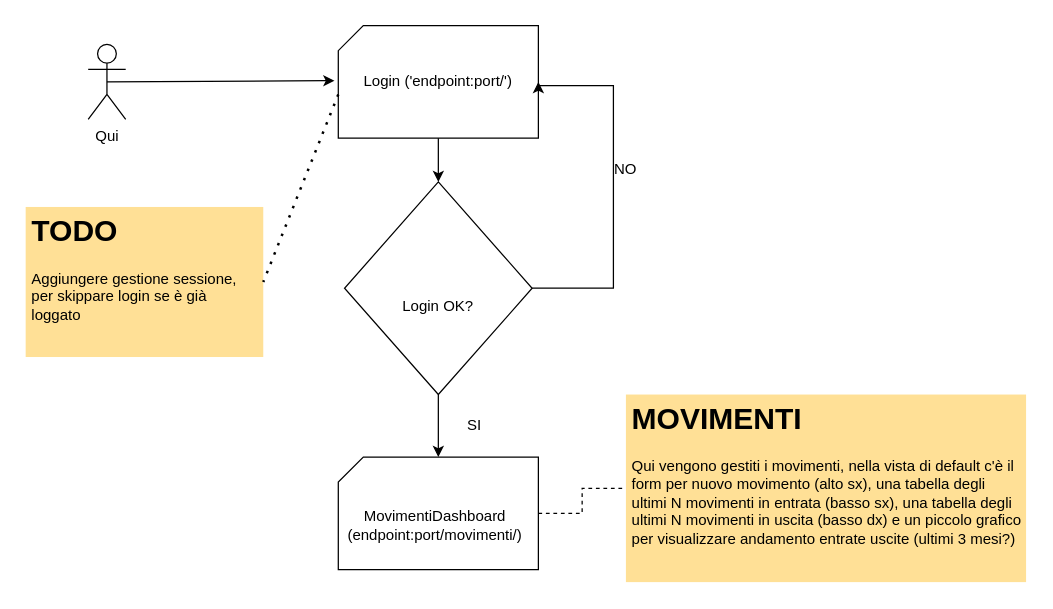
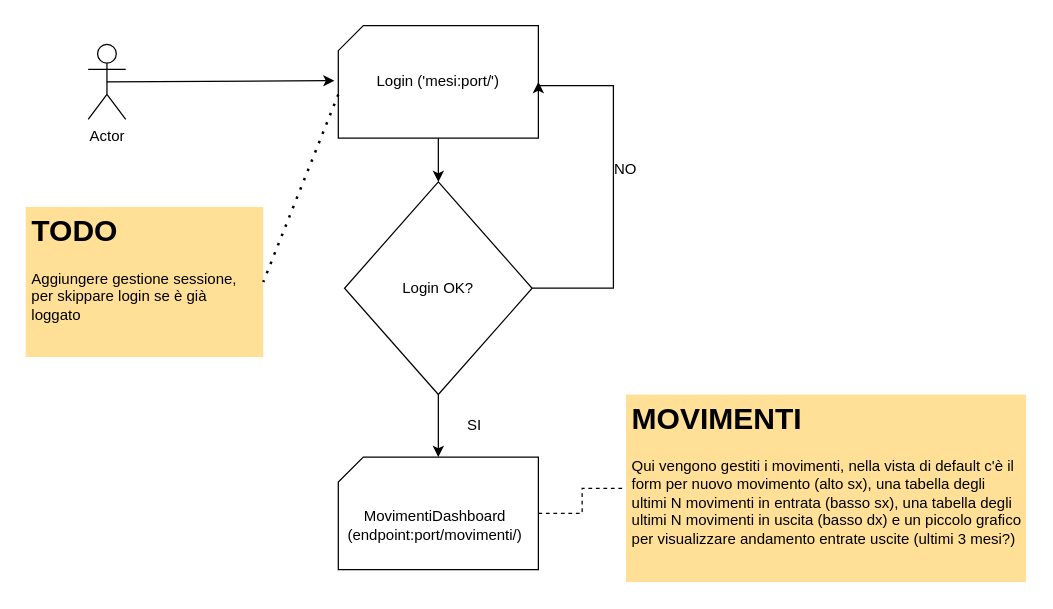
(438, 82) -> (438, 82)
(108, 137) -> (108, 137)
(438, 307) -> (438, 288)
